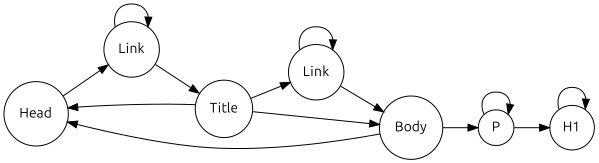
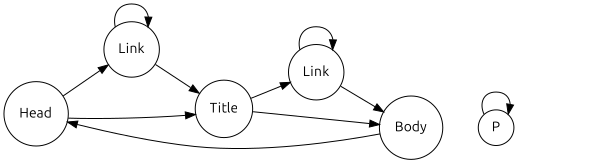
(137, 105) -> (127, 118)
(455, 128) -> none
(572, 128) -> none
